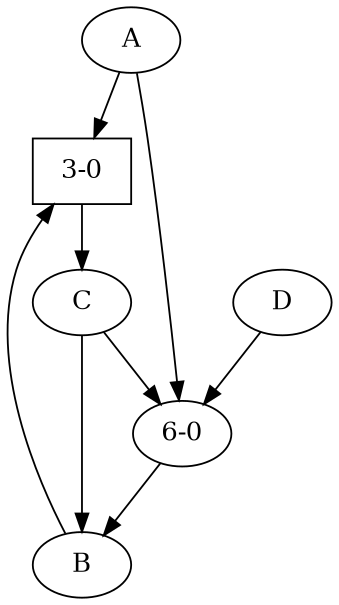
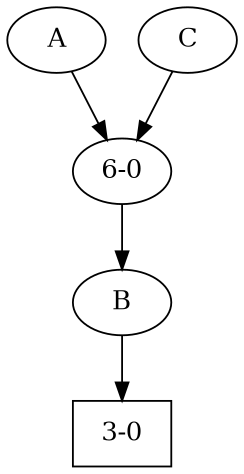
(110, 96) -> none
(82, 228) -> none
(282, 302) -> none
(82, 424) -> none
